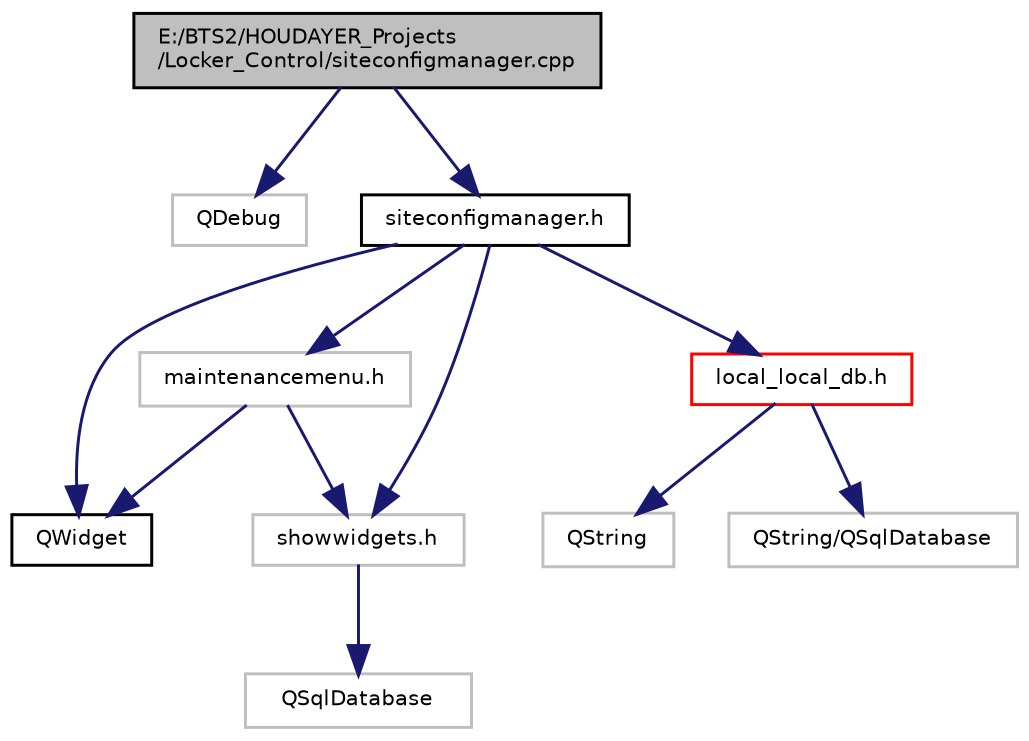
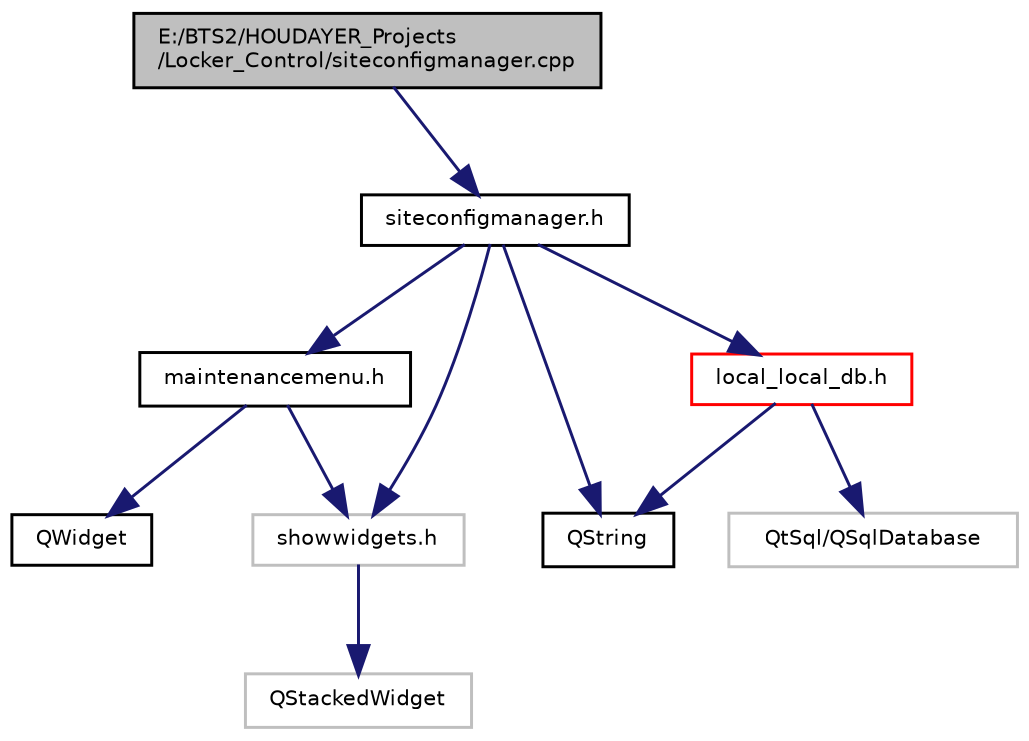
(239, 220) -> none
(183, 309) -> (547, 365)
(275, 379) -> (275, 379)
(608, 540) -> (608, 540)
(873, 540) -> (873, 540)
(358, 701) -> (358, 701)
